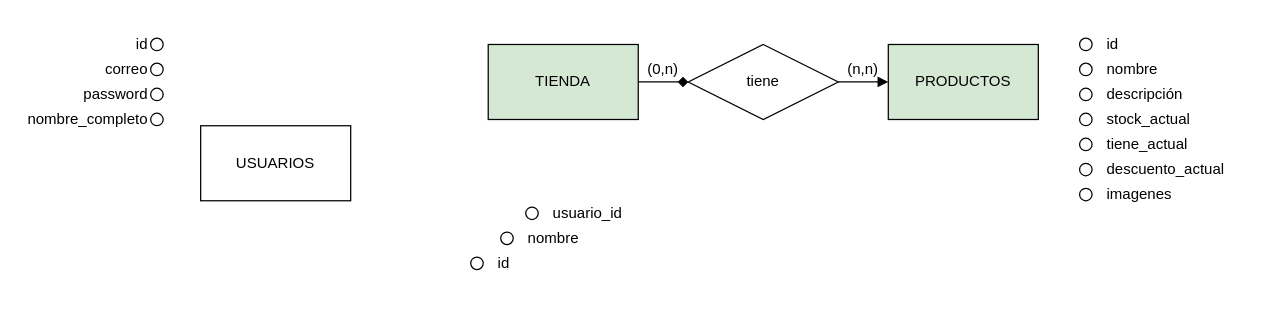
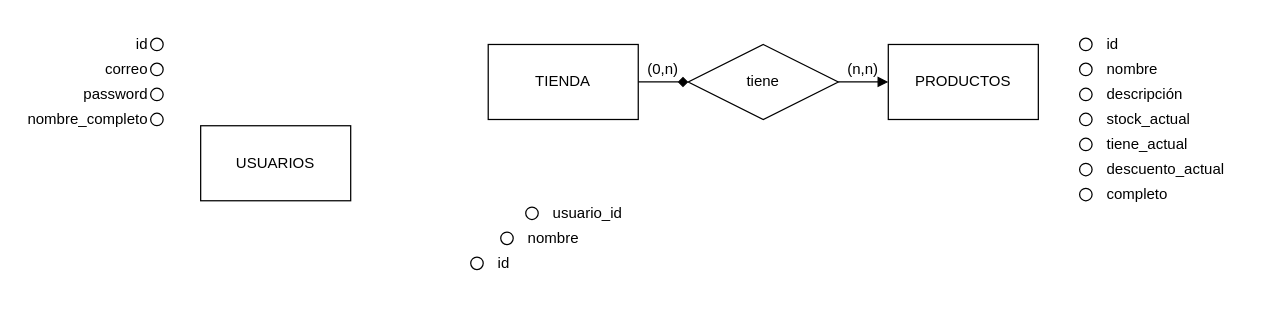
(563, 82) -> (563, 82)
(963, 82) -> (963, 82)
(1139, 194) -> (1139, 194)
